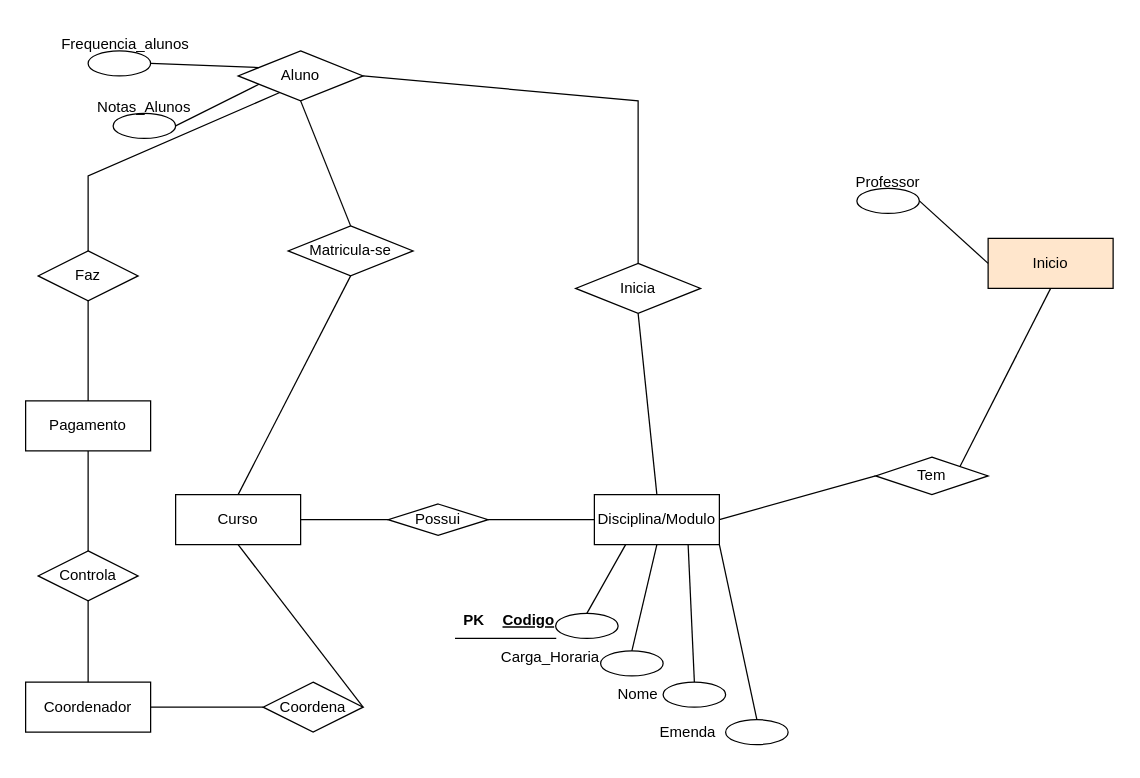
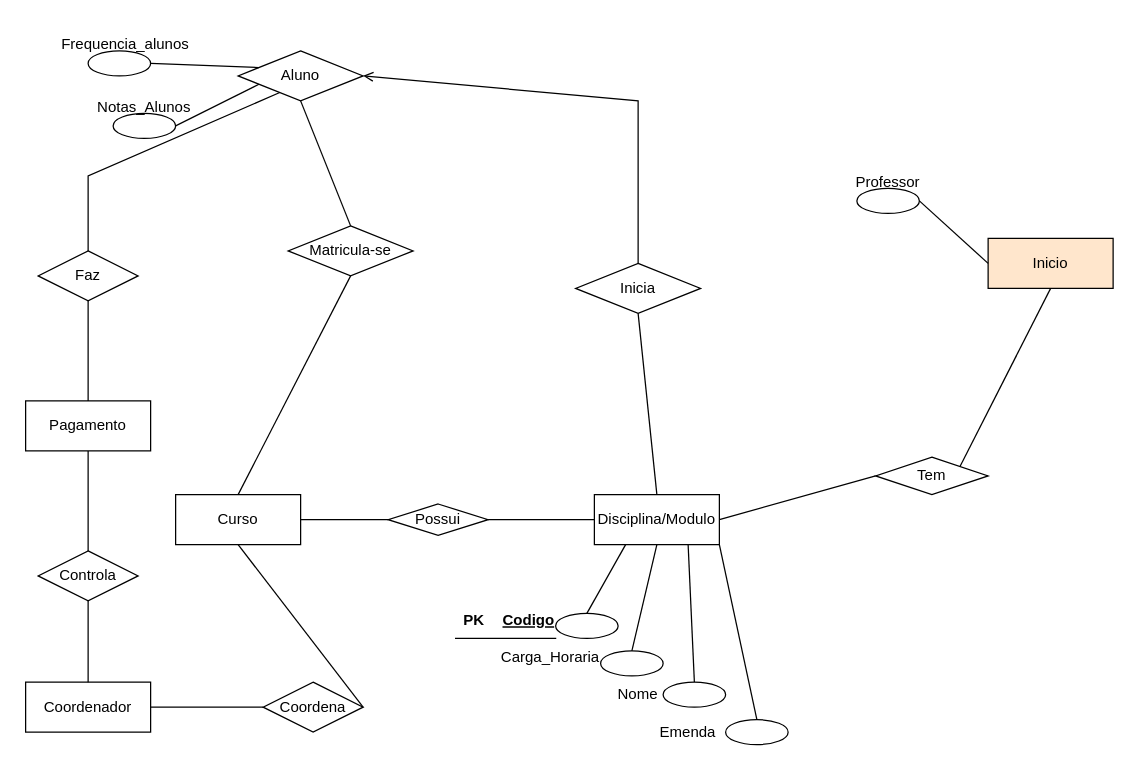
(368, 76) -> (369, 76)
